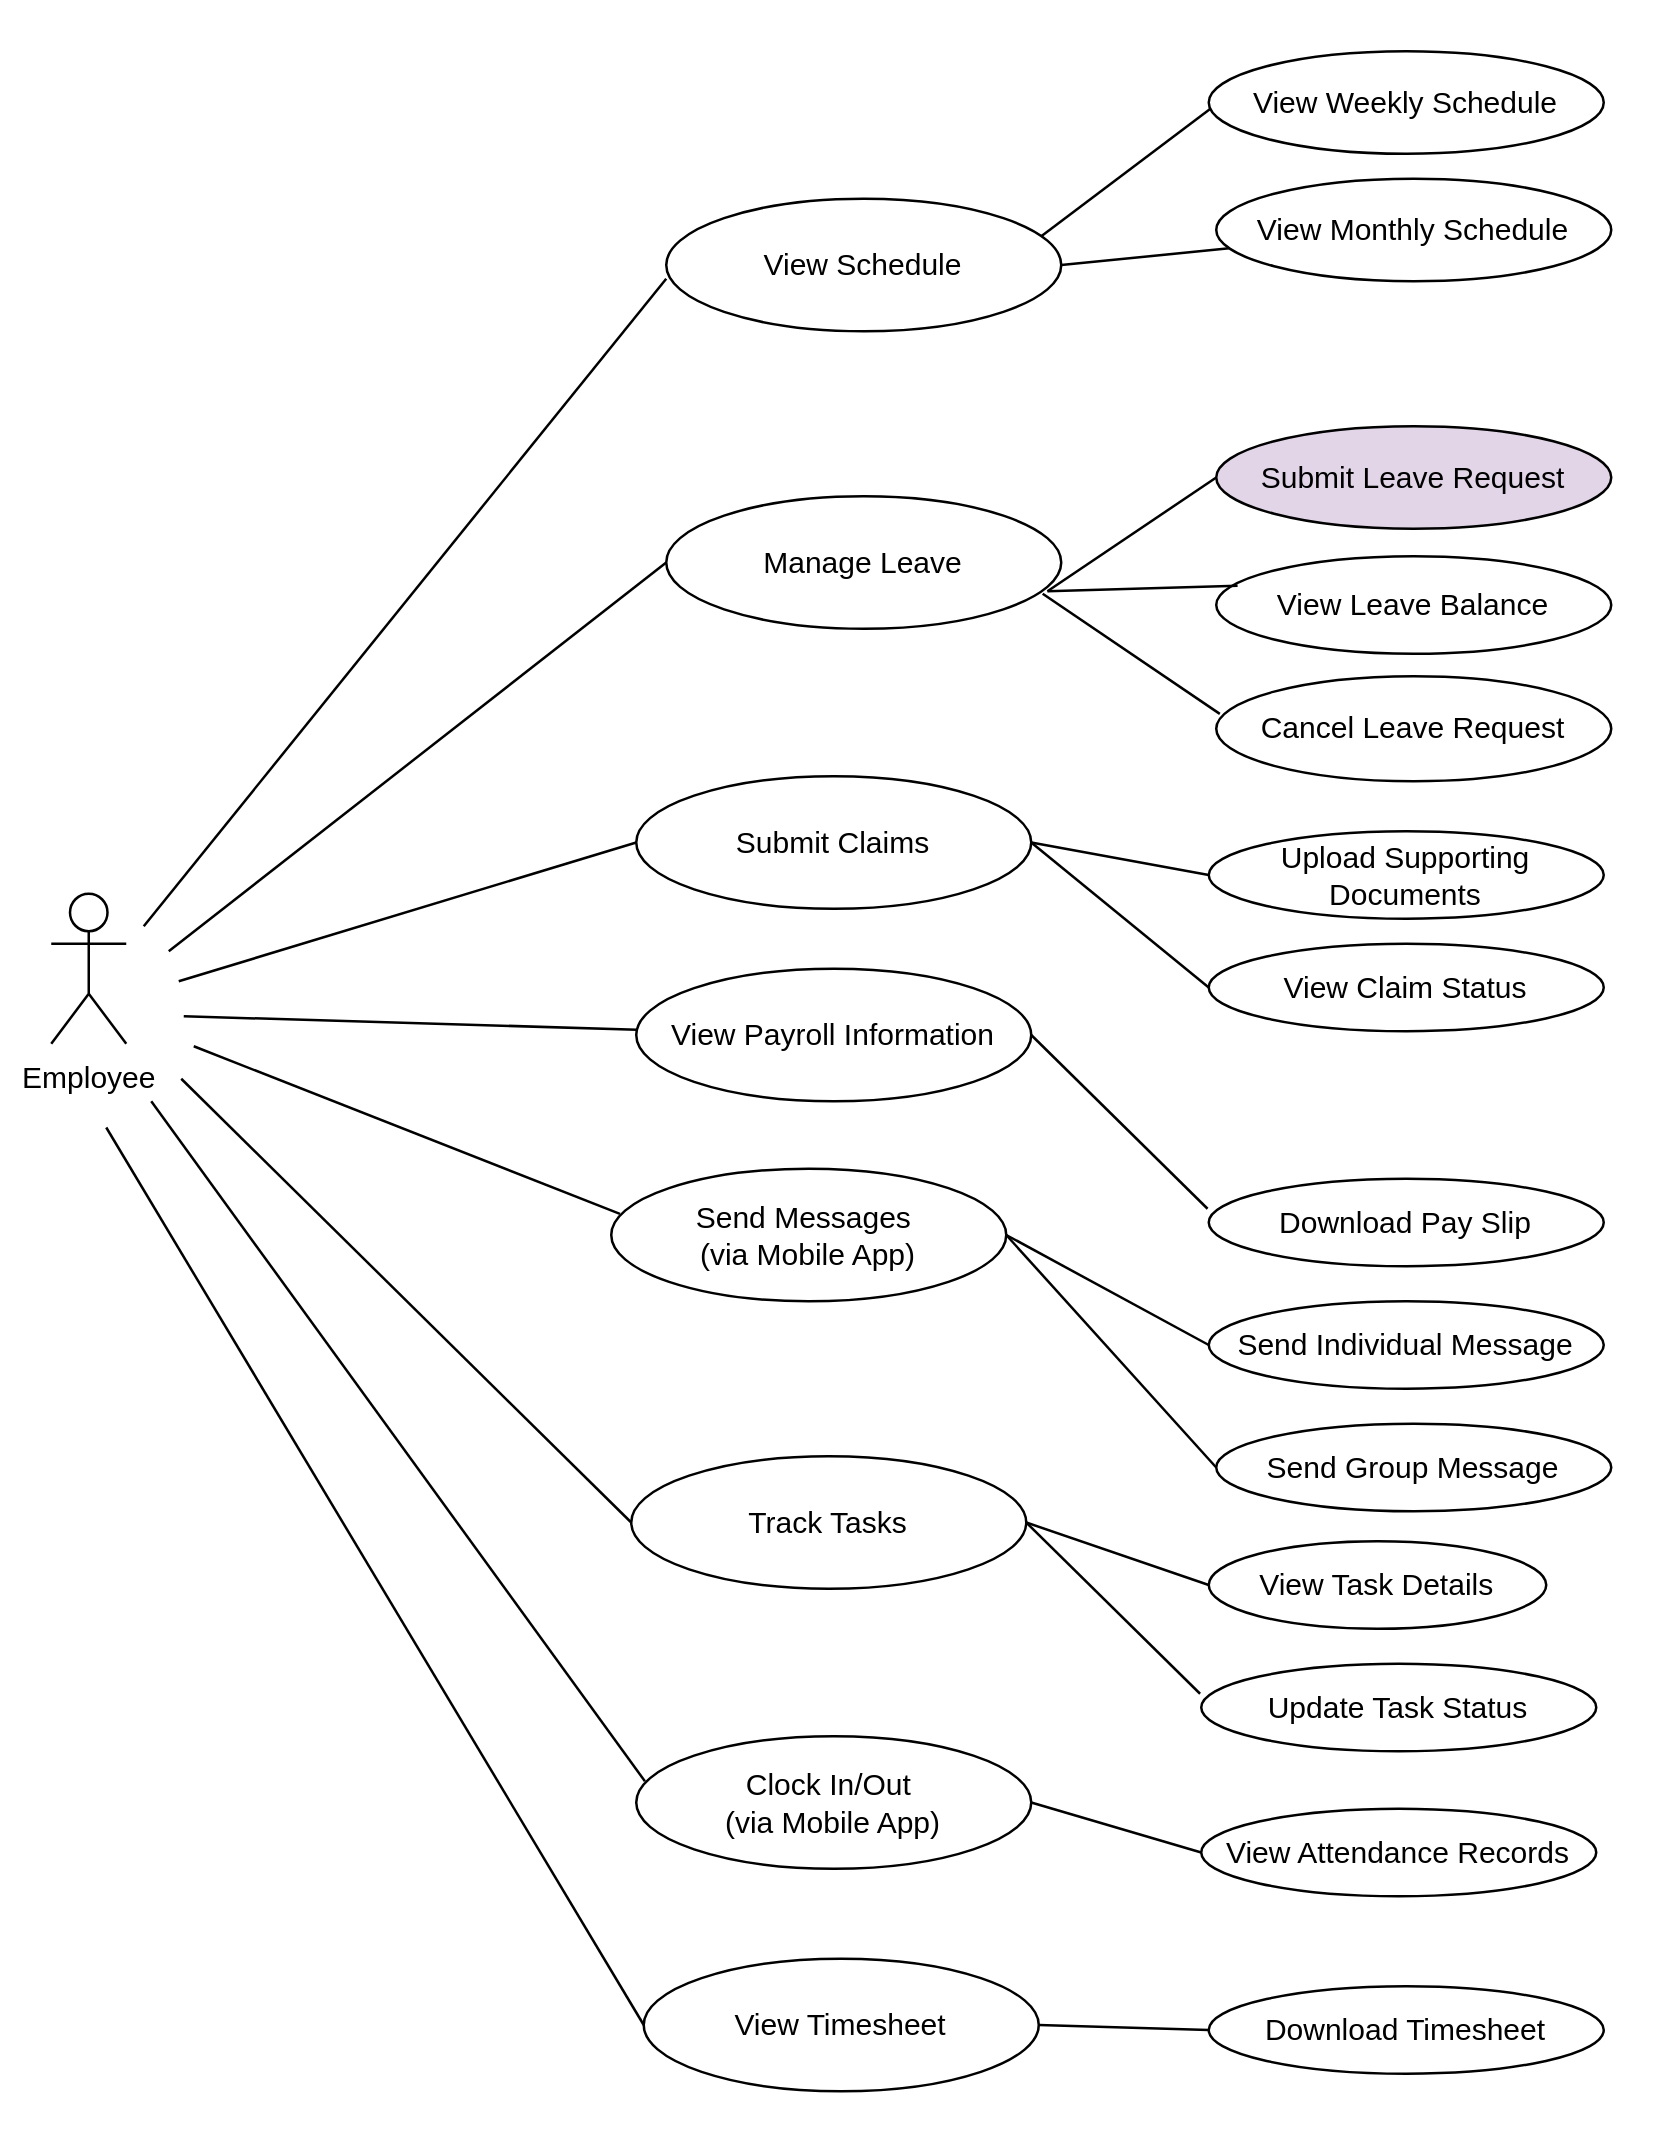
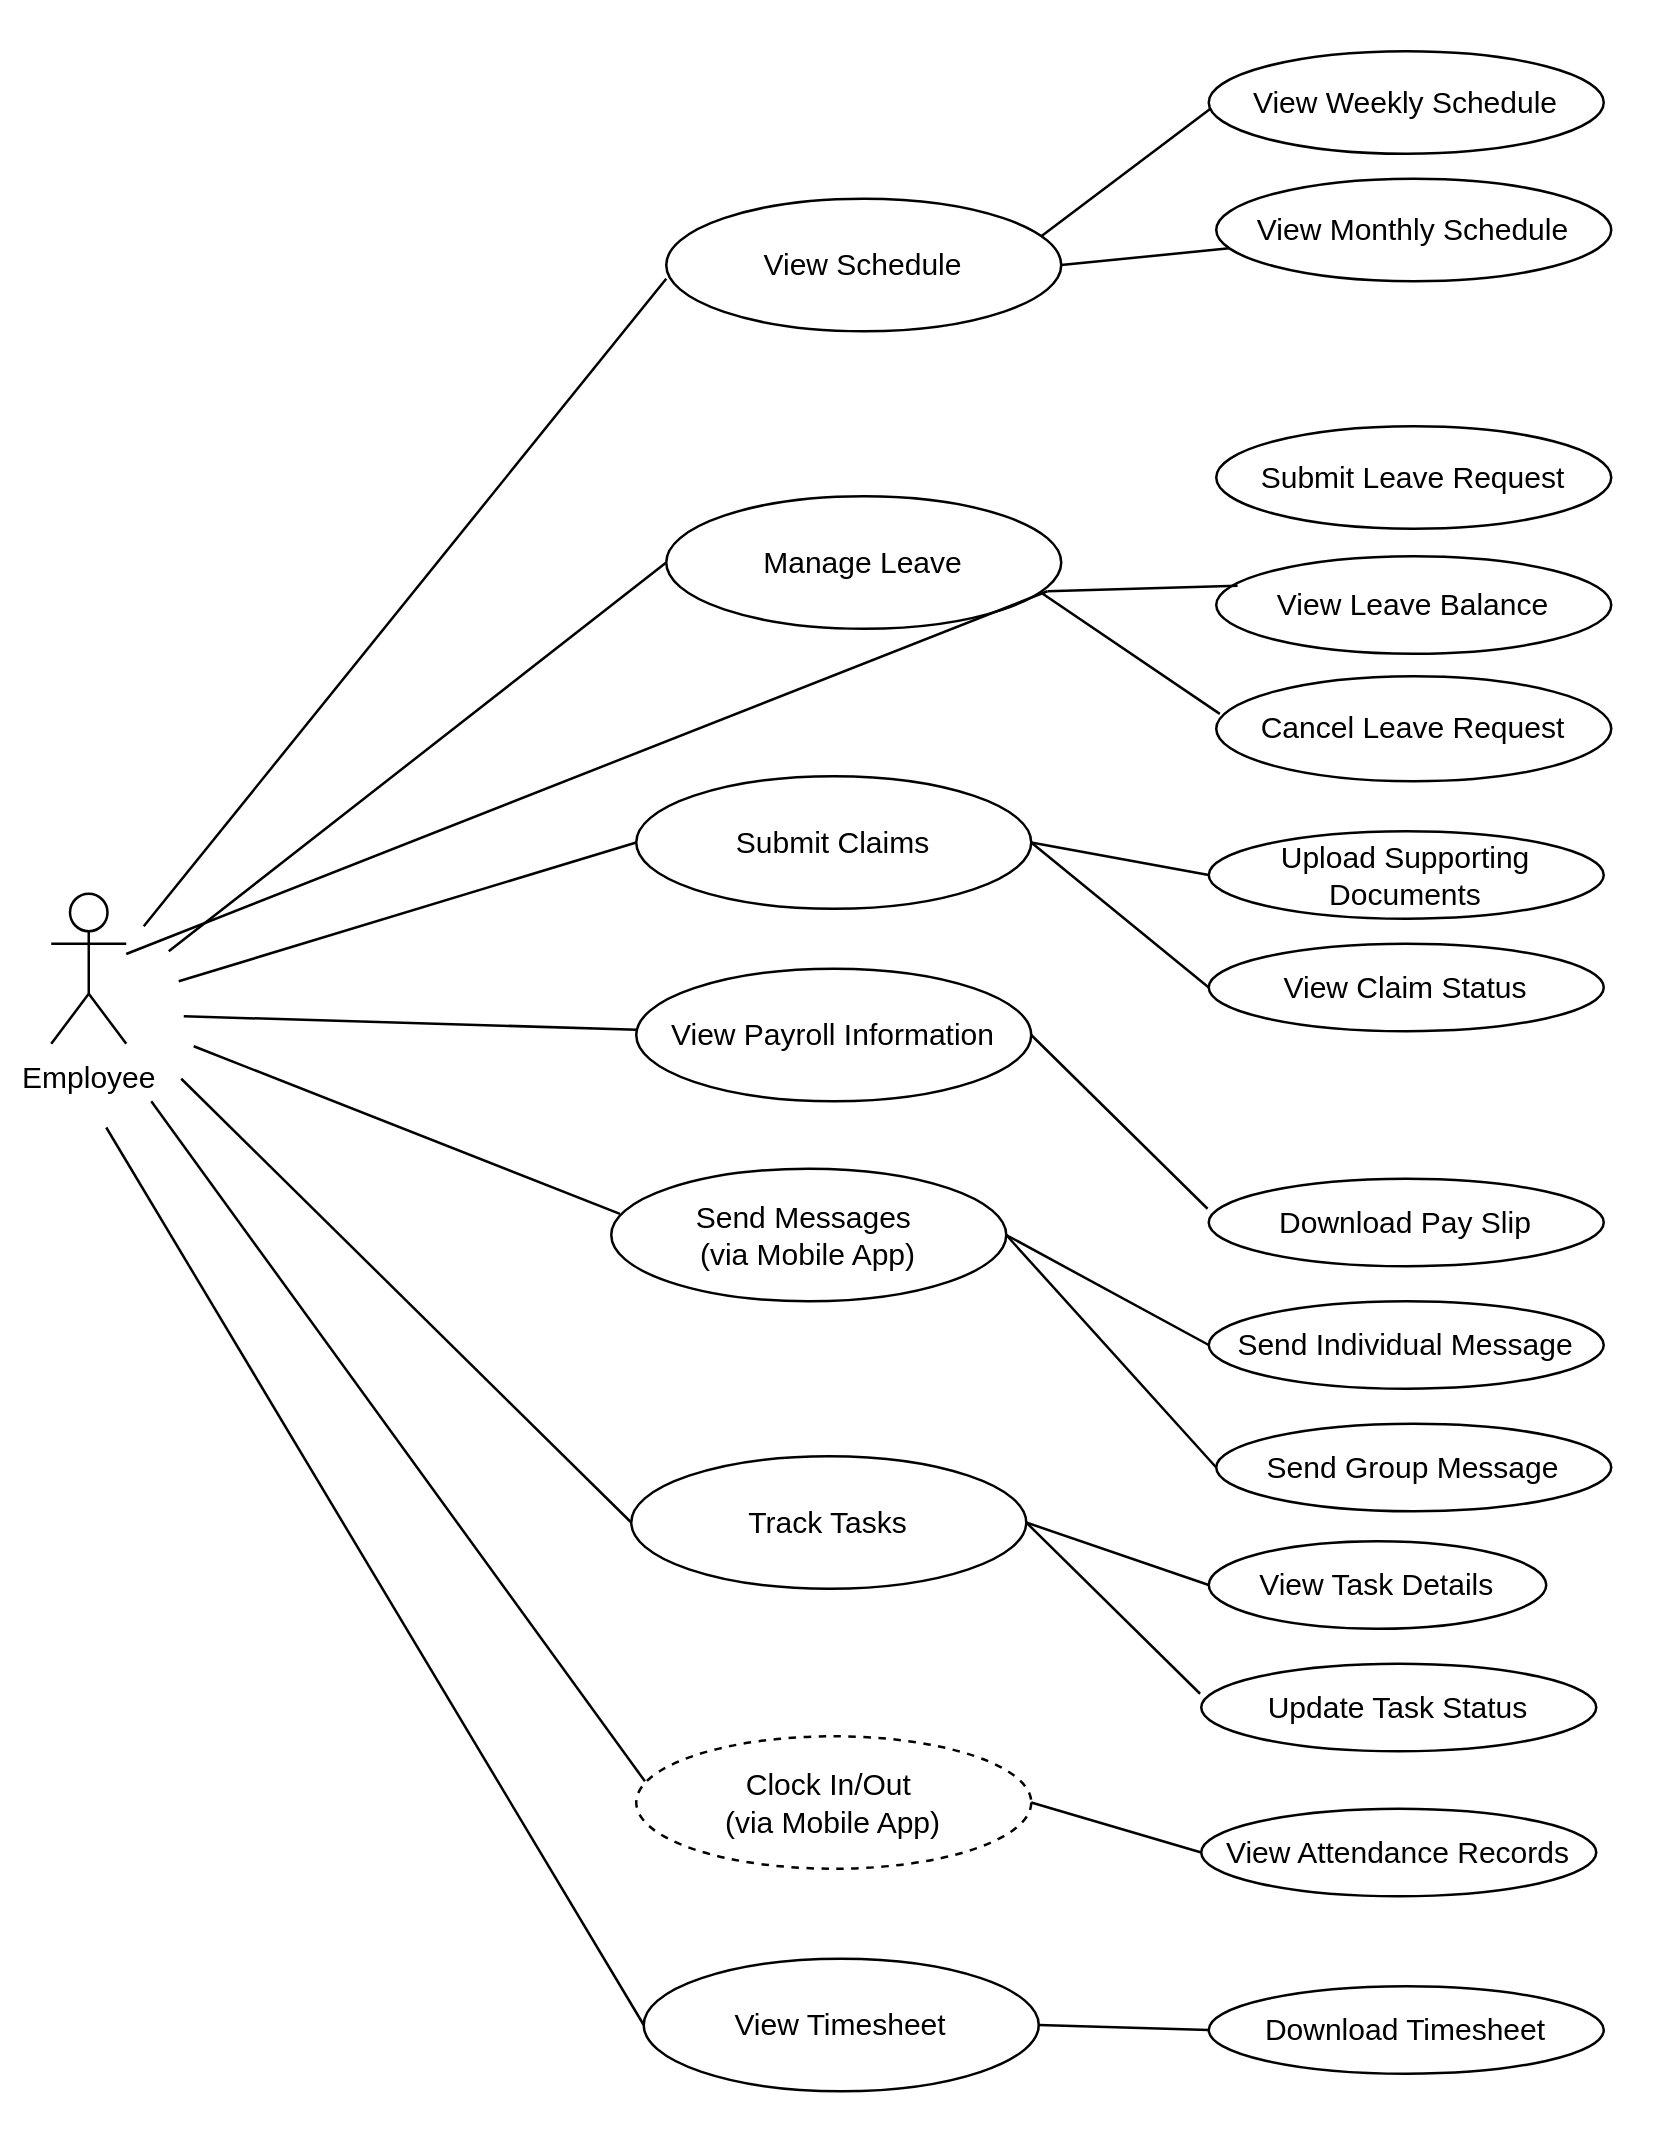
(1414, 478) -> (1414, 478)
(1134, 533) -> (628, 756)
(834, 1803) -> (834, 1803)
